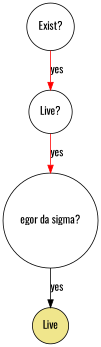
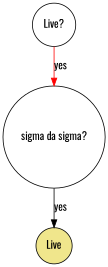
(51, 27) -> none
(51, 221) -> (54, 137)
